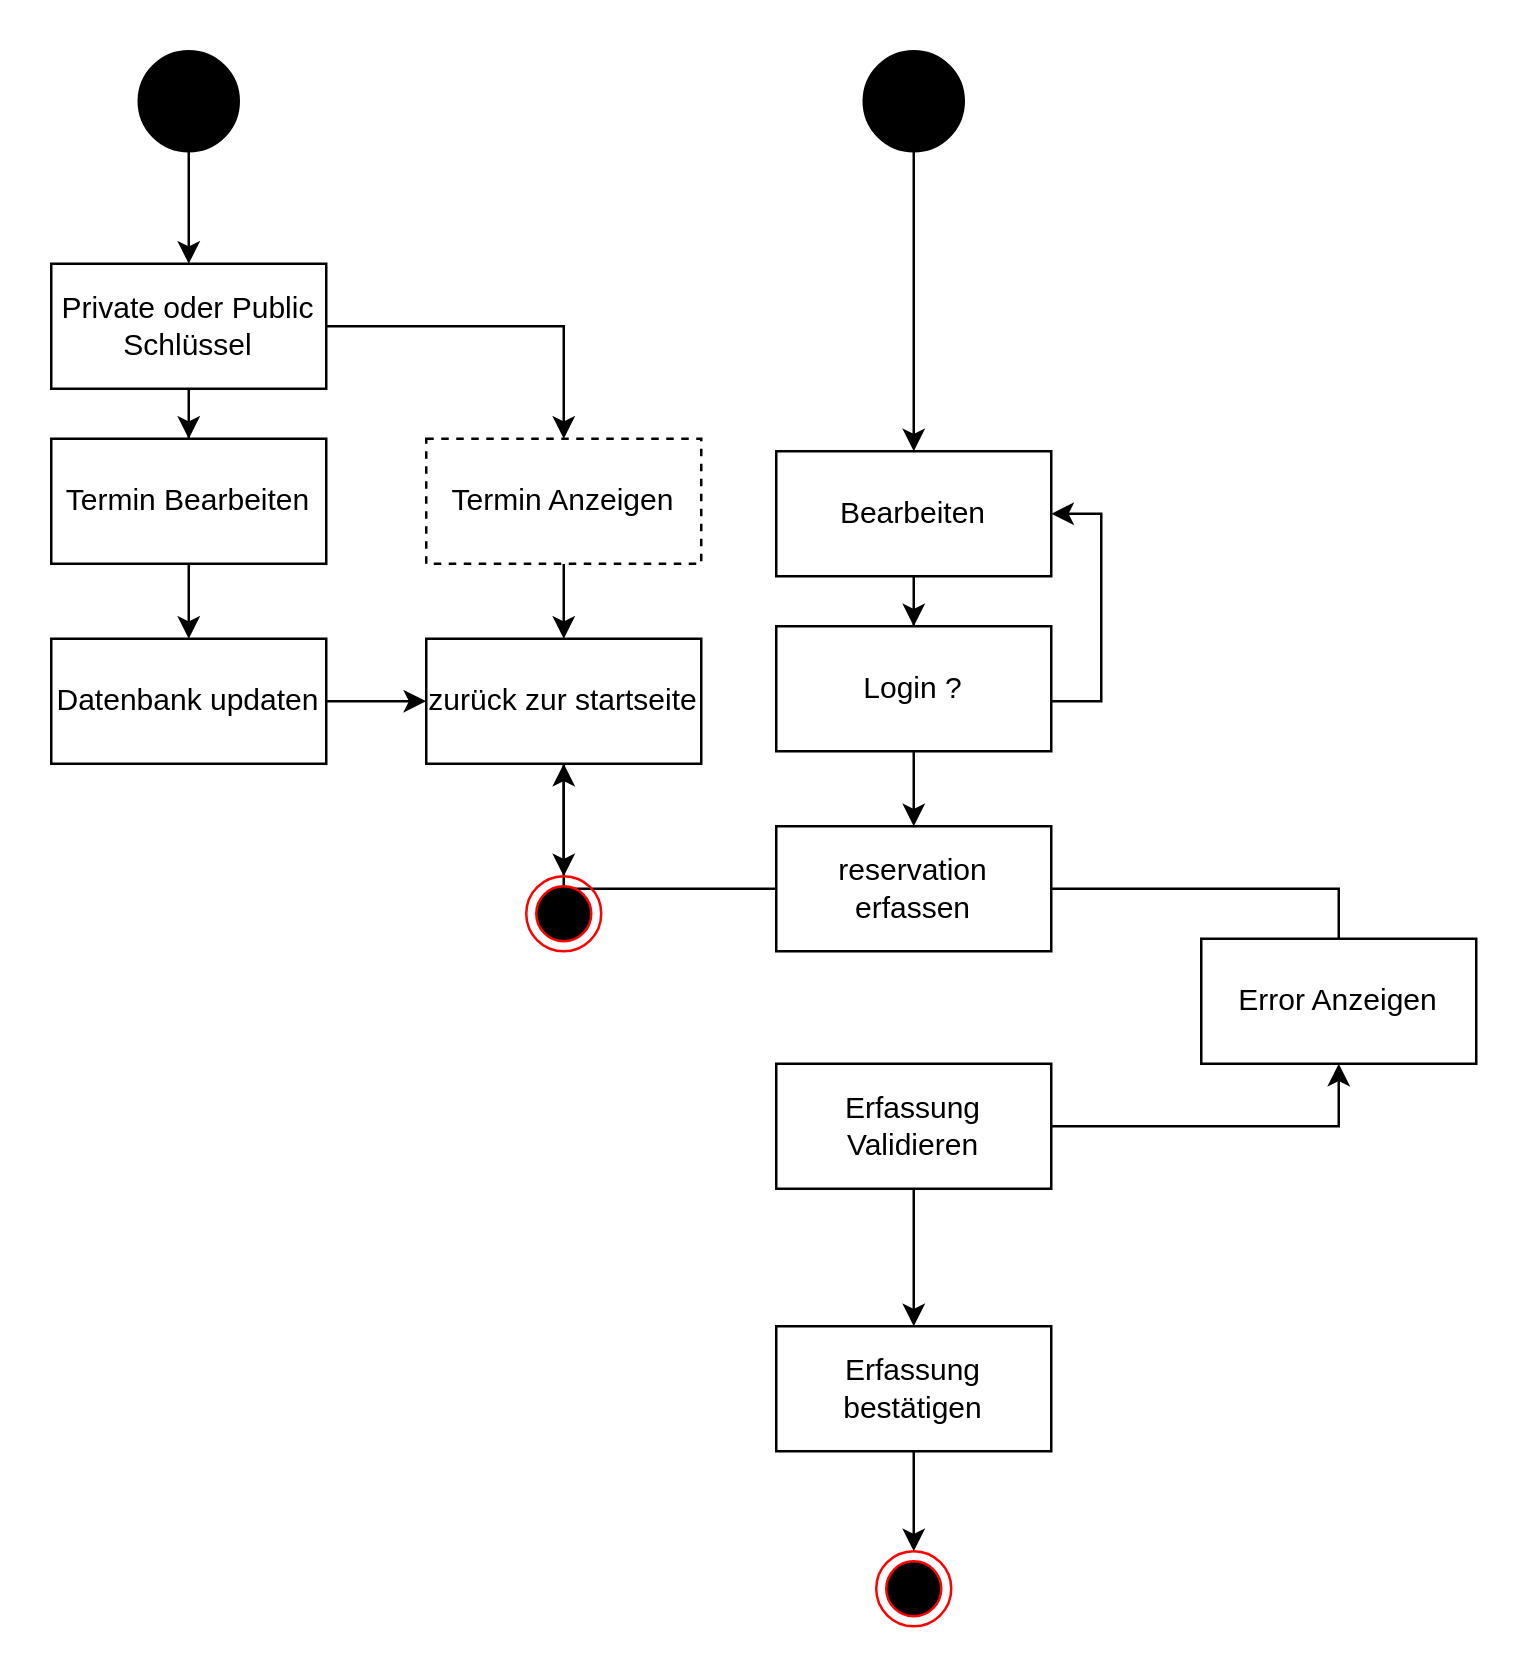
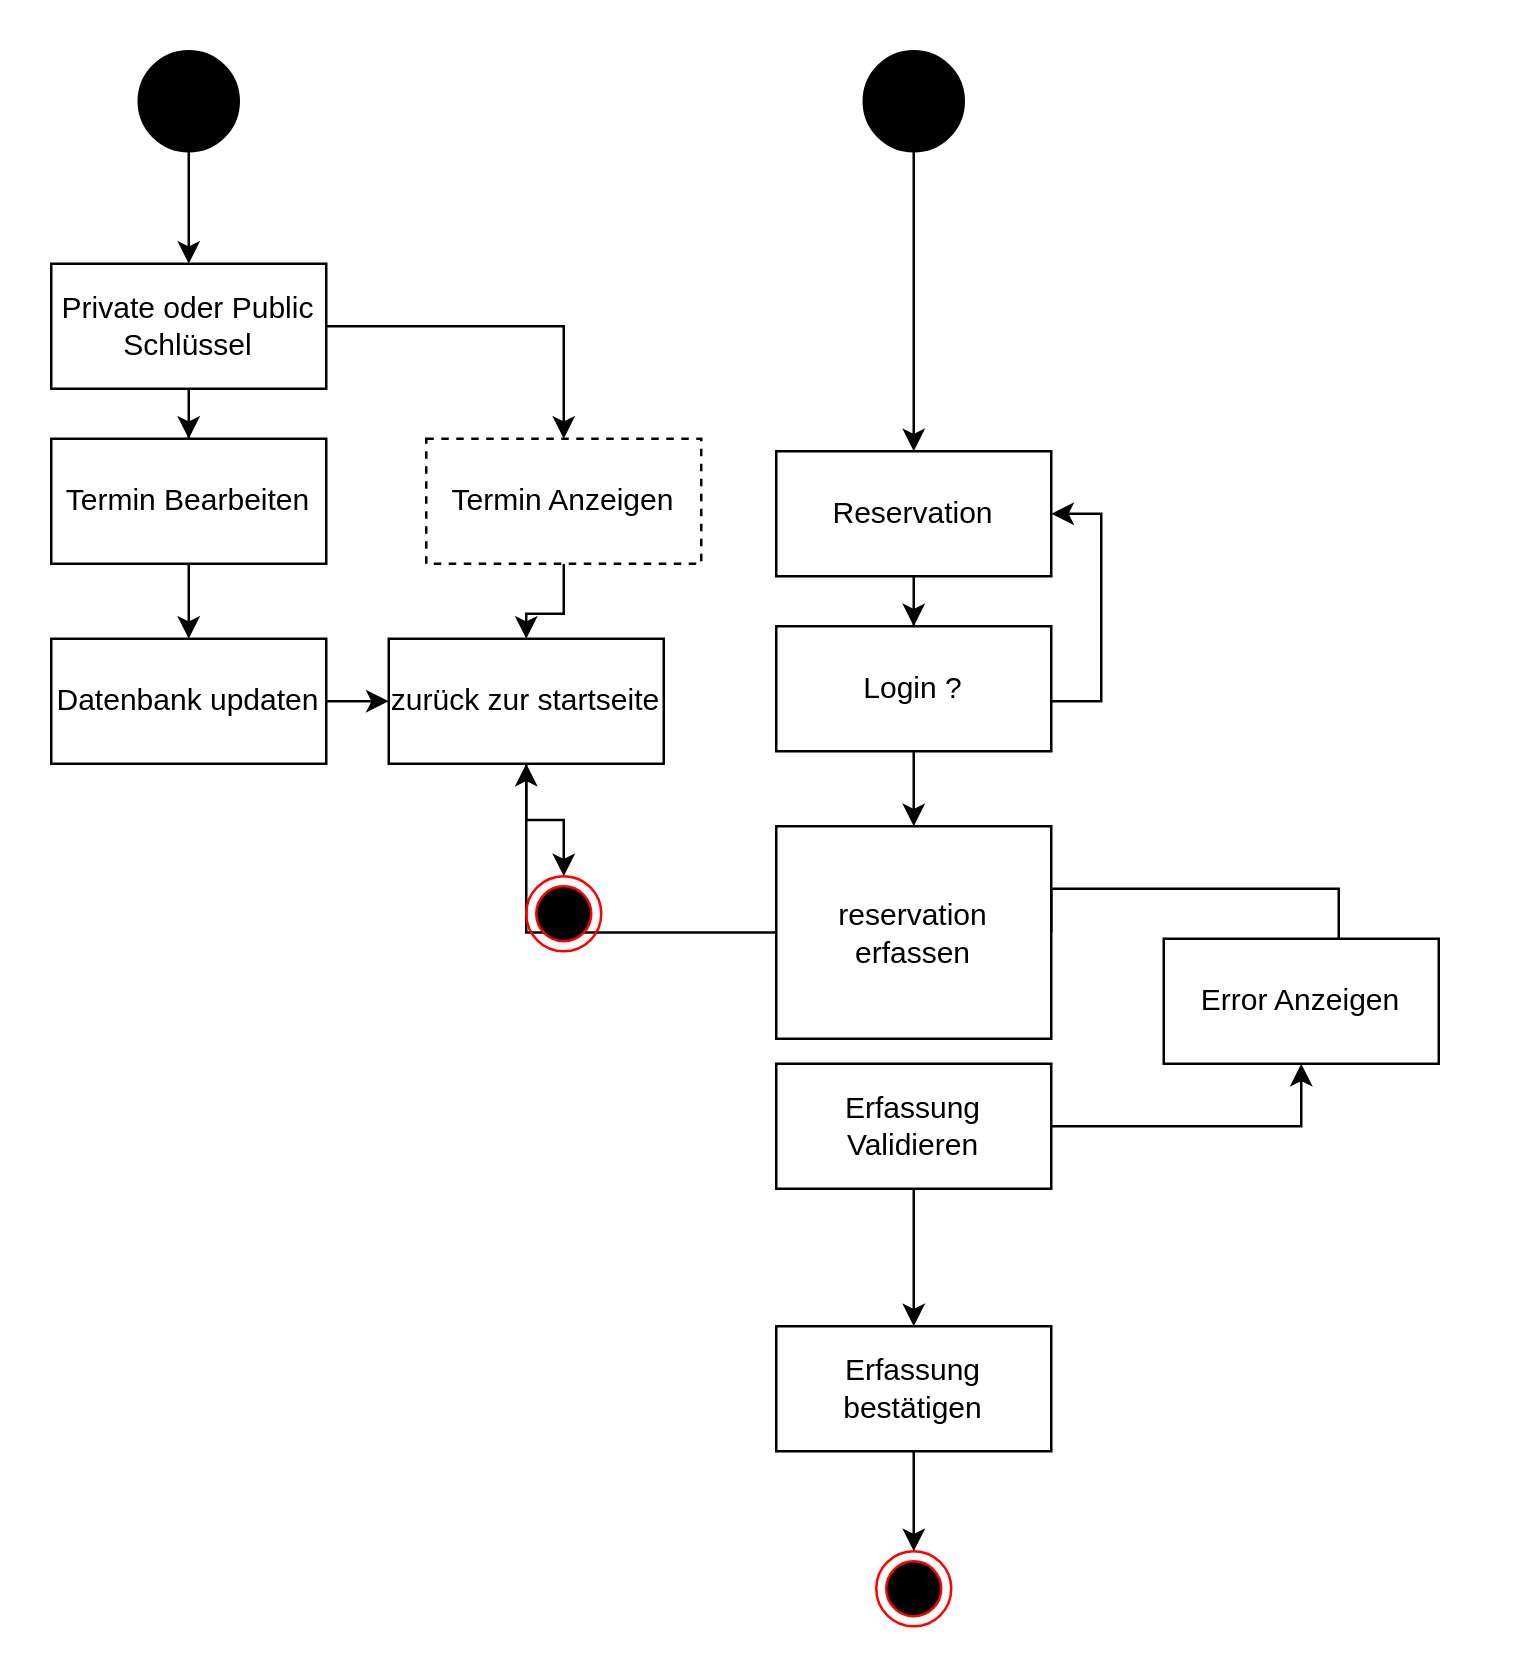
(914, 514) -> (914, 514)
(564, 701) -> (526, 701)
(914, 889) -> (914, 933)
(1339, 1001) -> (1301, 1001)
